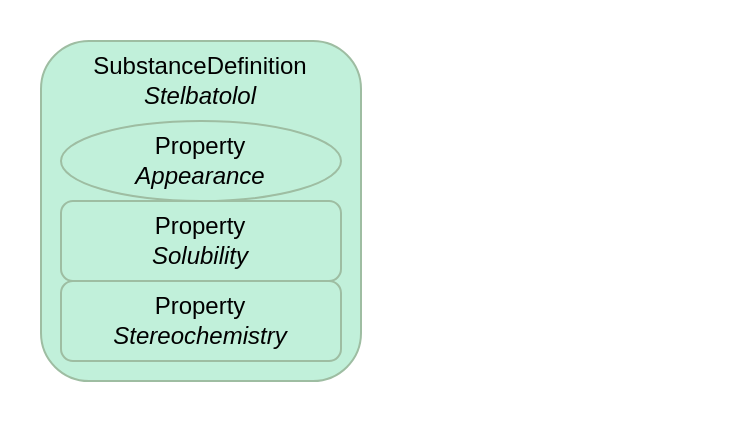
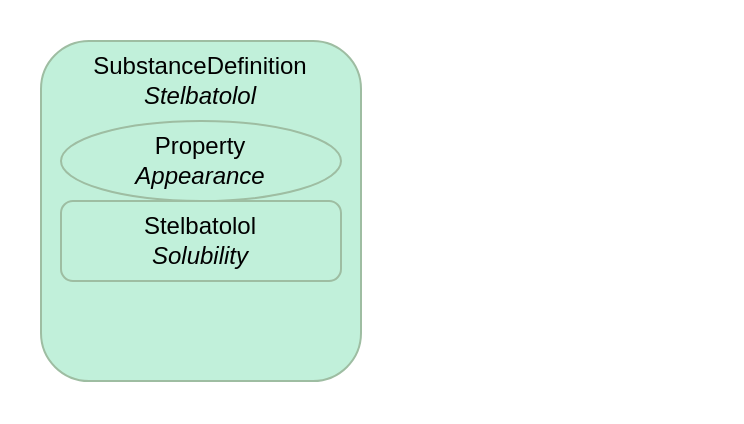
(201, 241) -> (201, 241)
(201, 321) -> none
